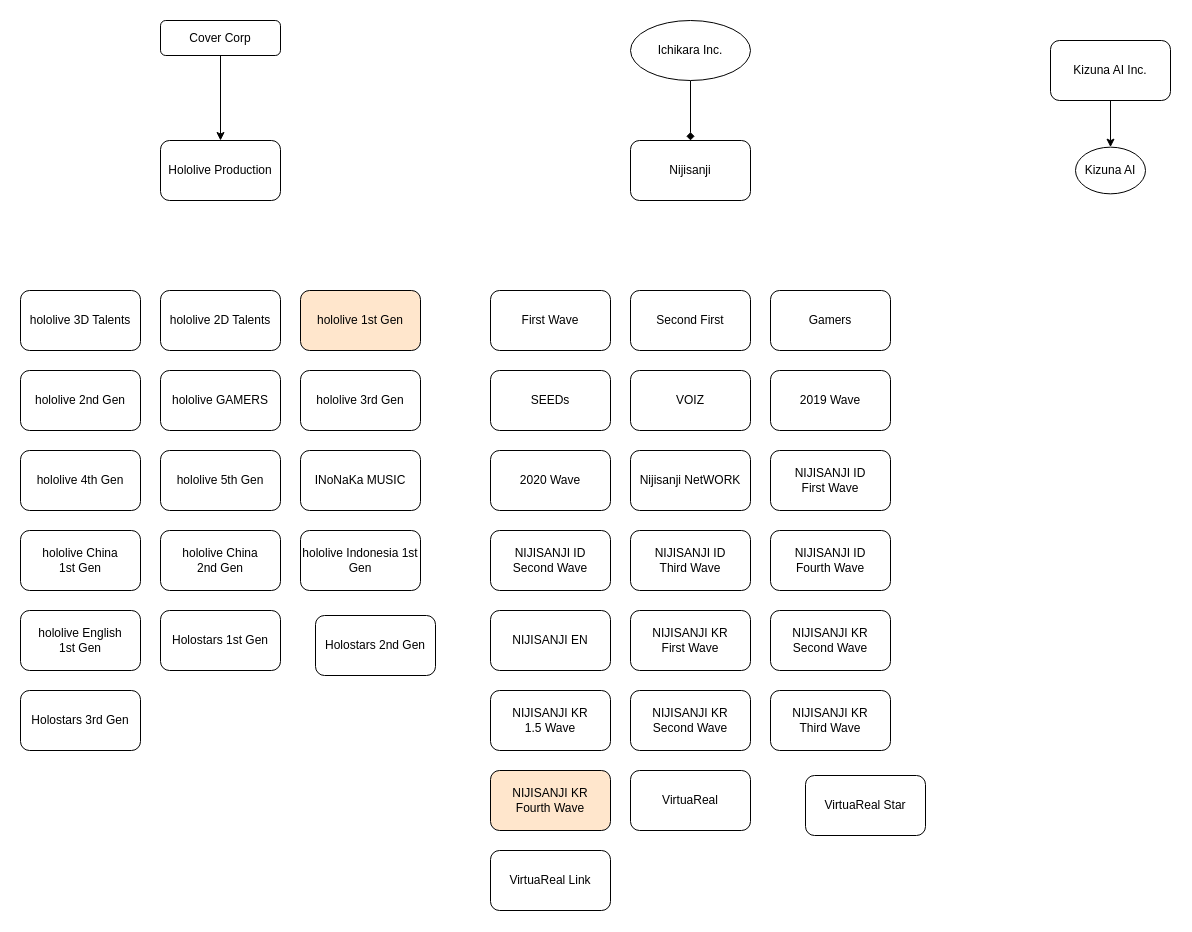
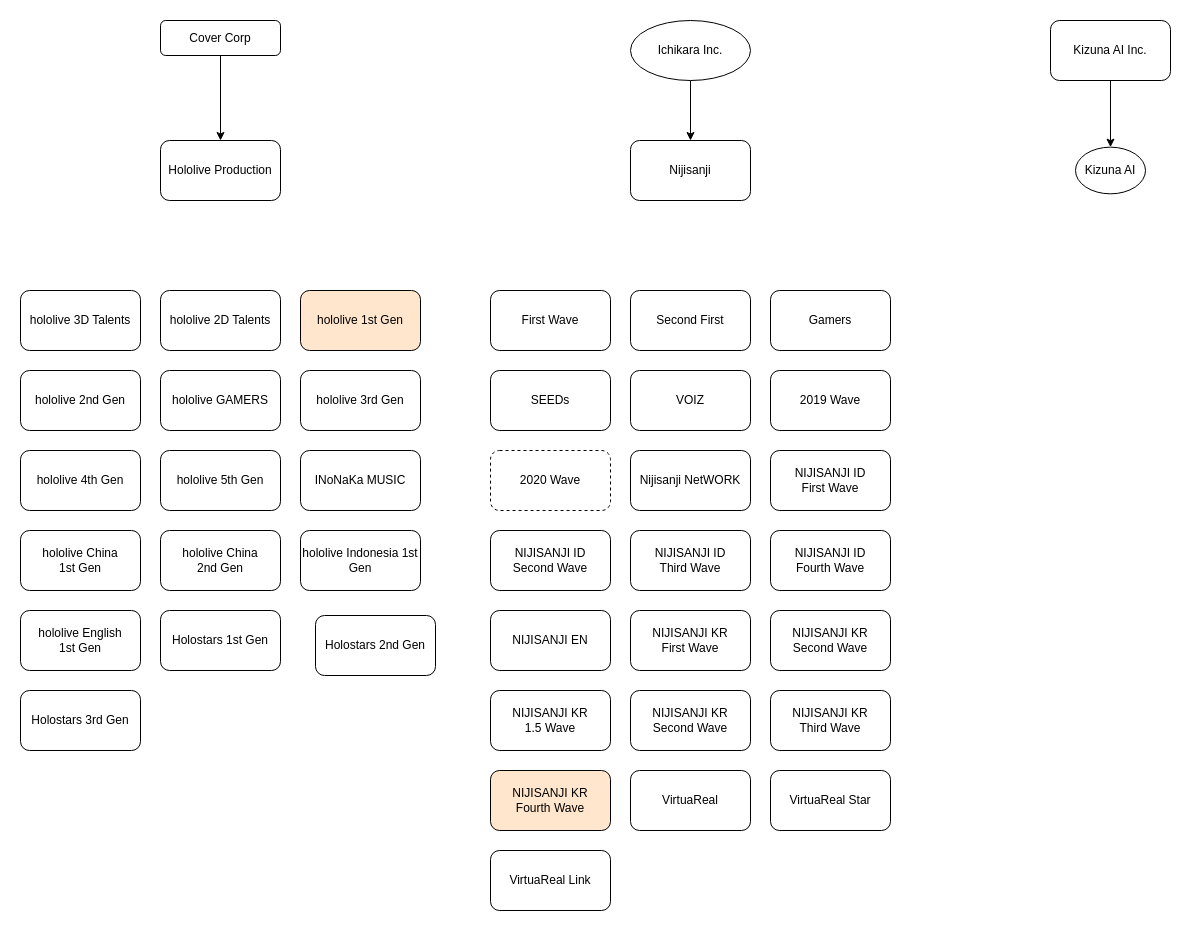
(1111, 71) -> (1111, 51)
(691, 132) -> (691, 132)
(551, 481) -> (551, 481)
(866, 806) -> (831, 801)
